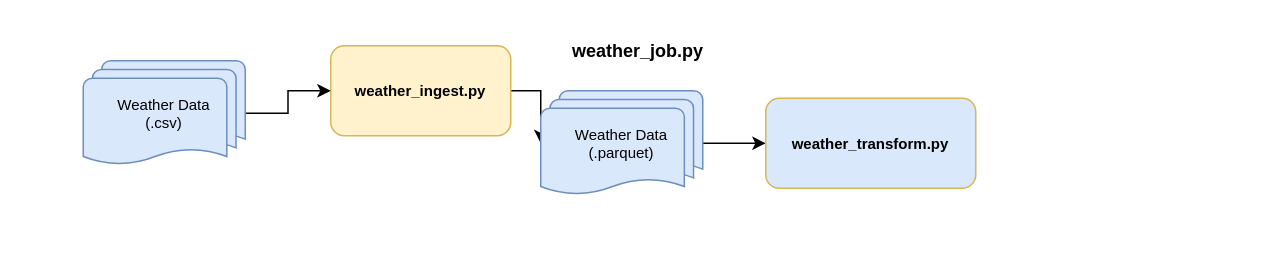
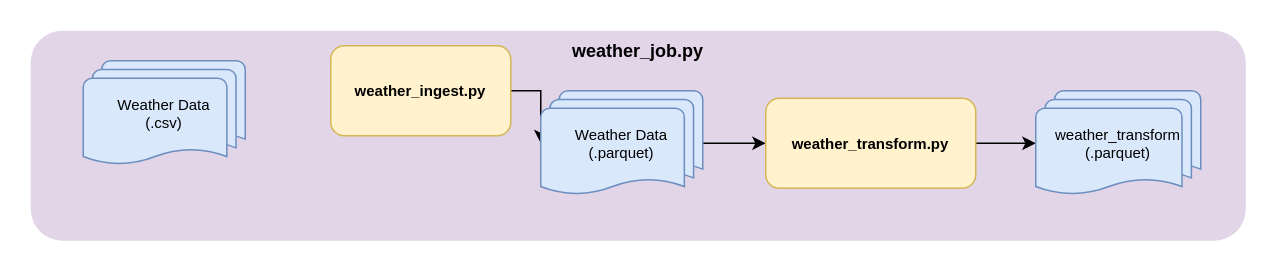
(638, 52) -> (638, 52)
(288, 107) -> none
(871, 143) -> (871, 143)
none -> (1001, 143)
none -> (1118, 143)
